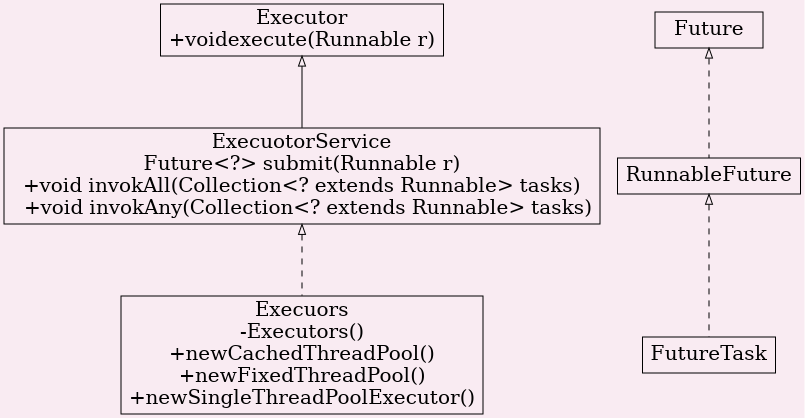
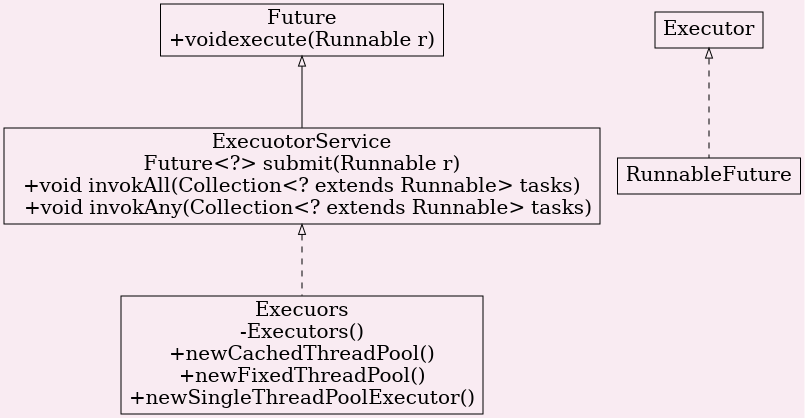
(302, 30) -> (302, 30)
(709, 30) -> (709, 30)
(709, 355) -> none
